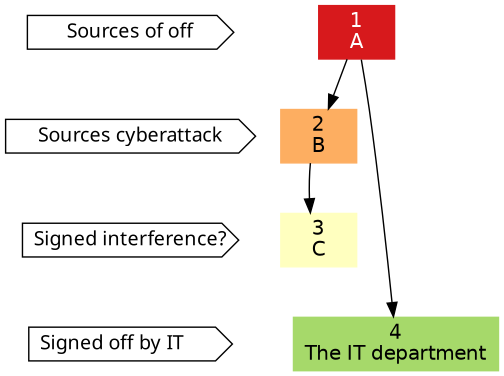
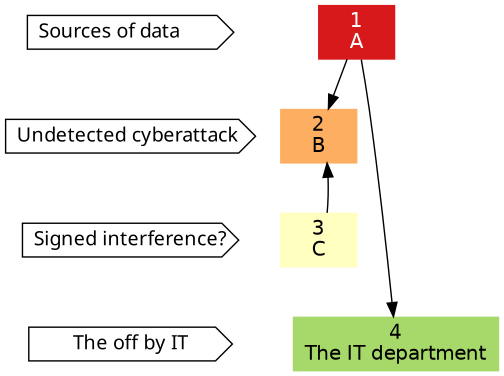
(131, 32) -> (131, 32)
(131, 136) -> (131, 136)
(309, 181) -> (328, 195)
(131, 344) -> (131, 344)
